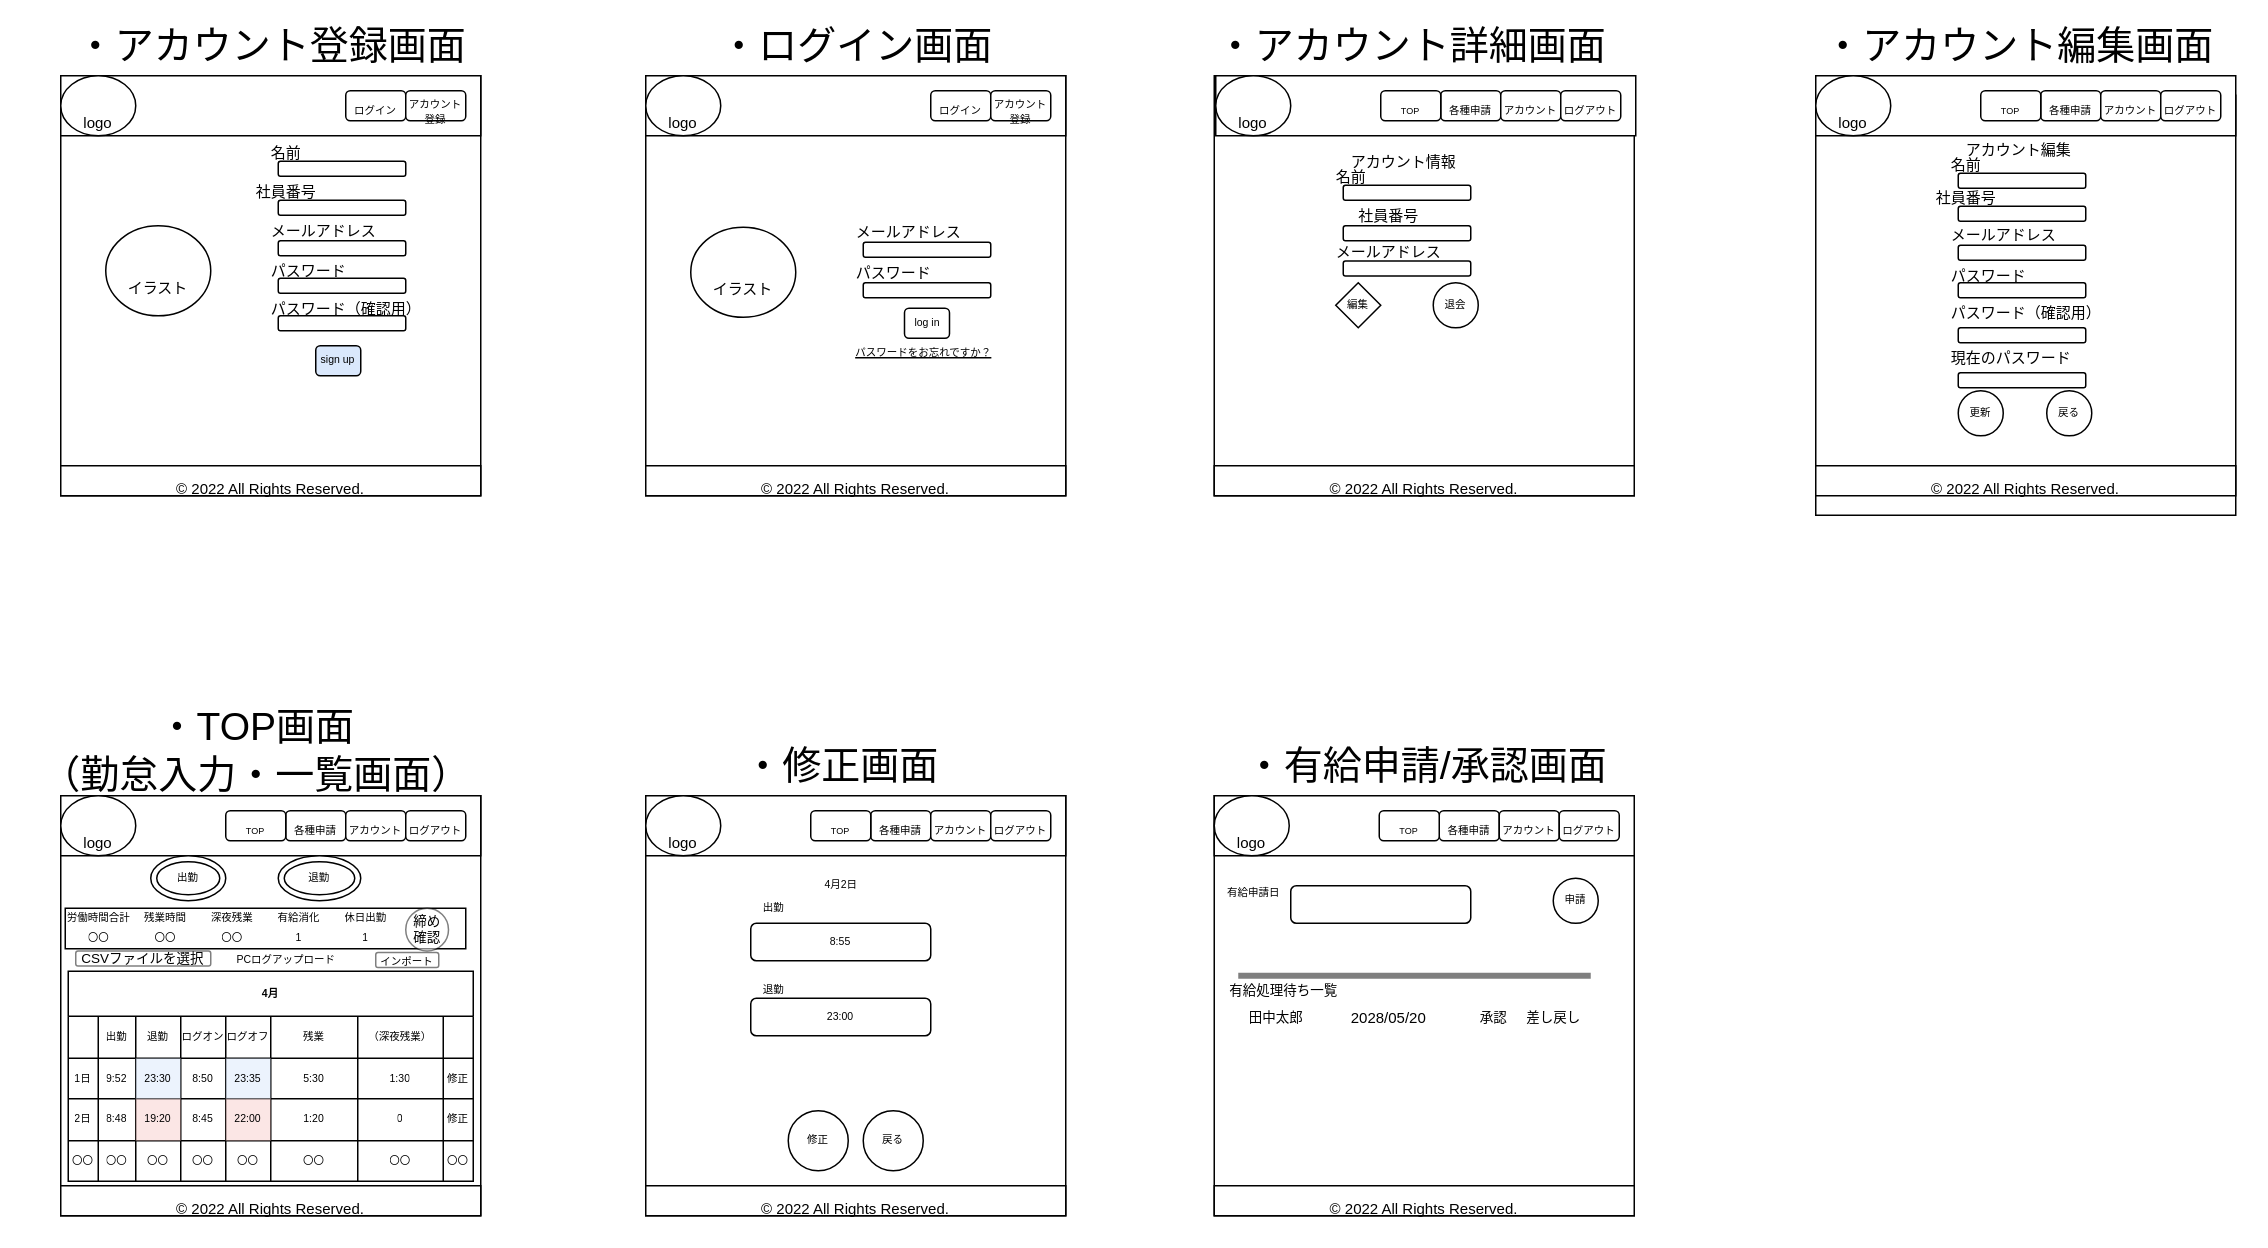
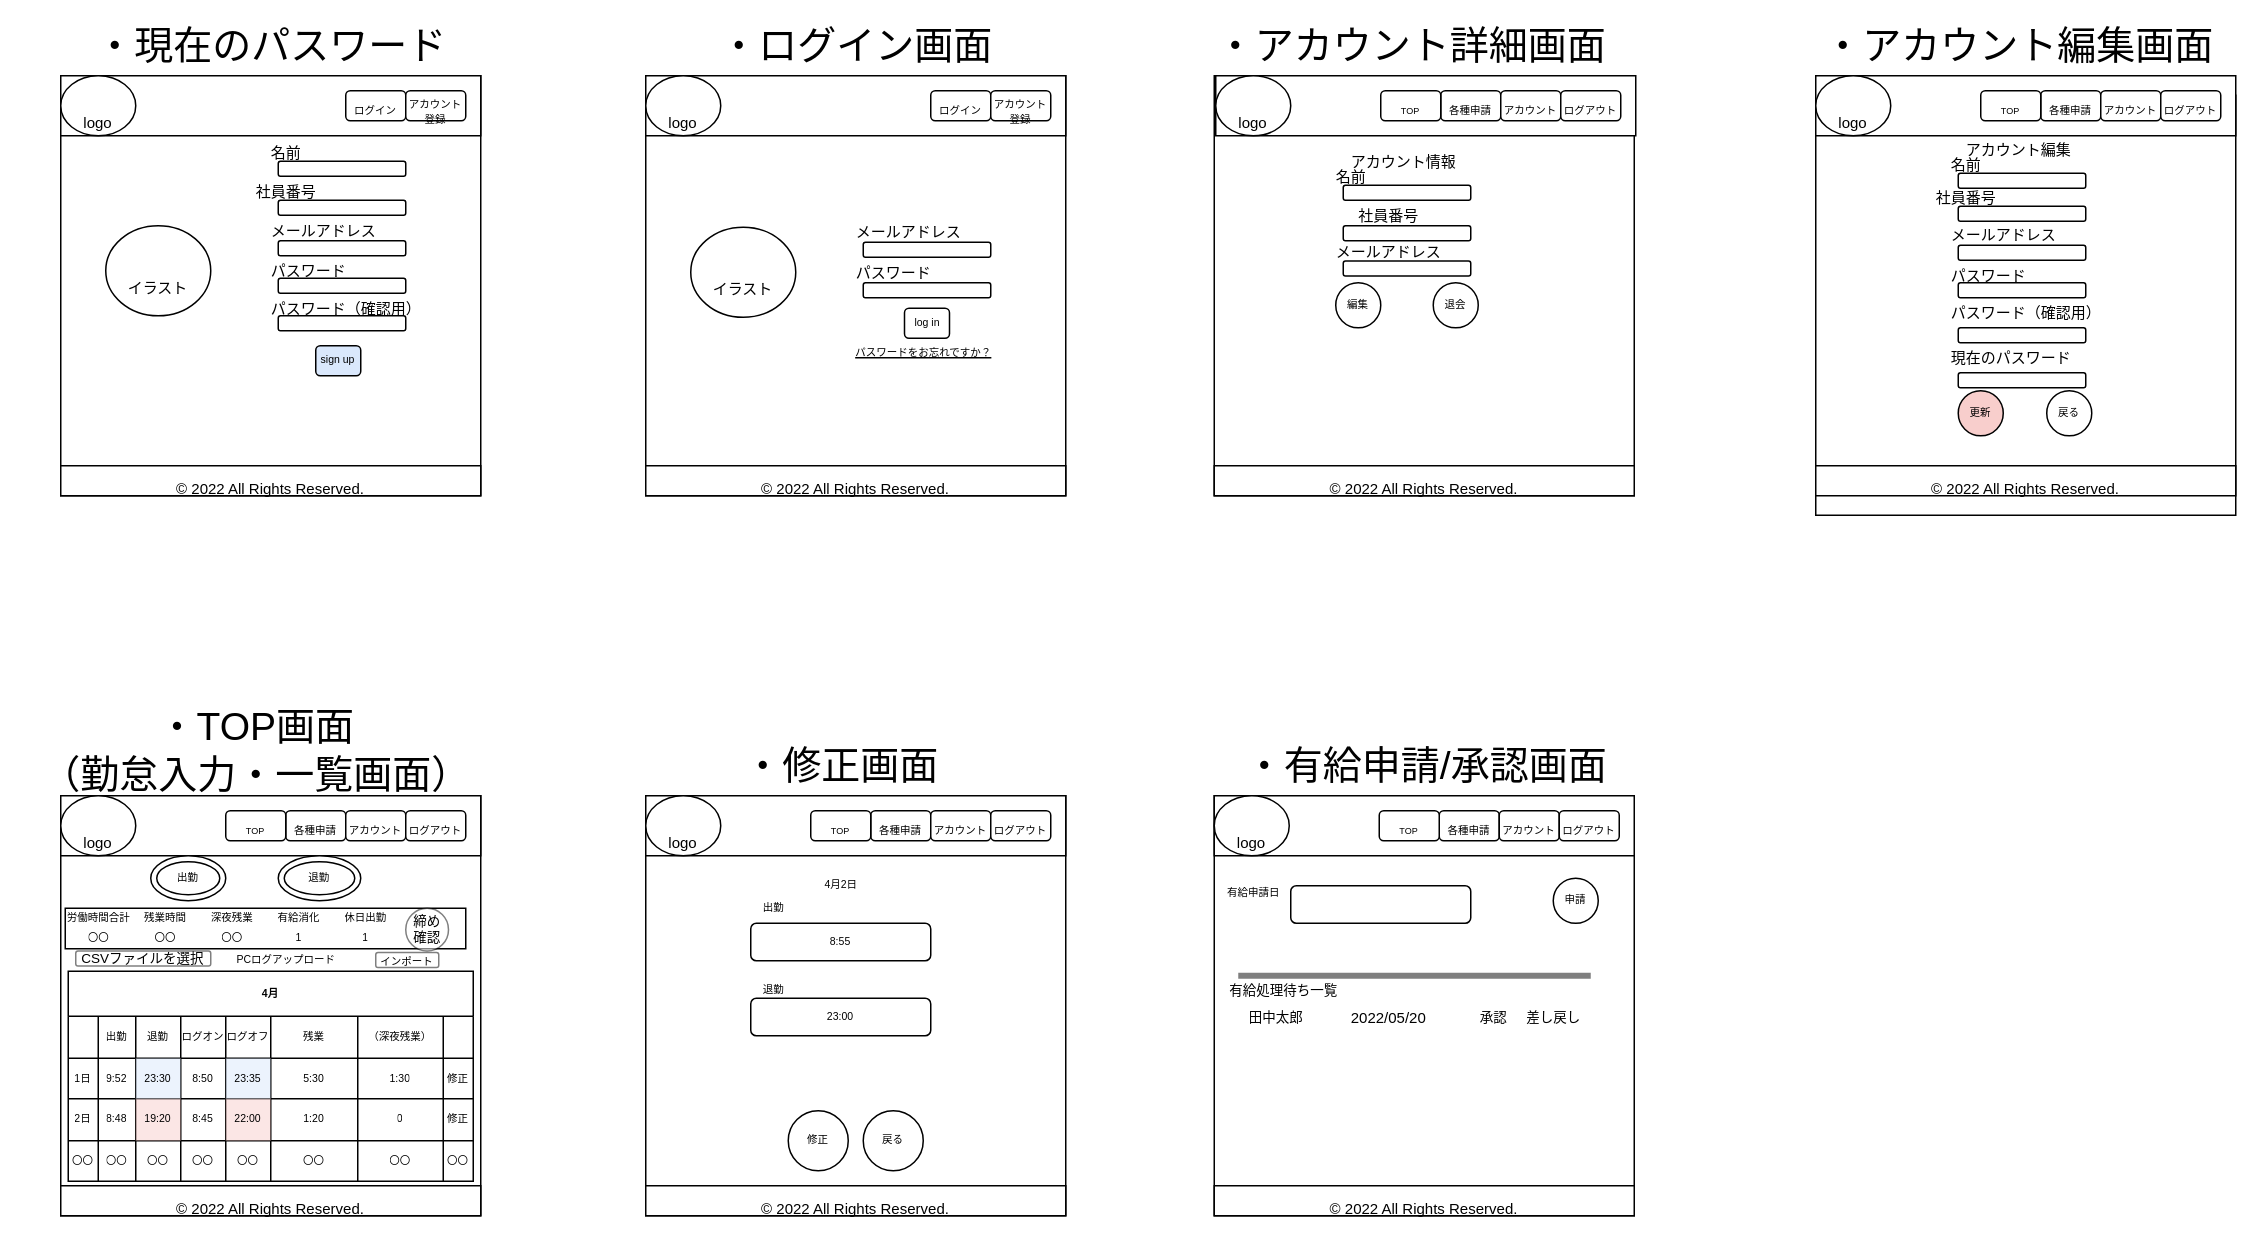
(272, 46) -> (272, 46)
(1358, 305) -> (1358, 305)
(1981, 413) -> (1981, 413)
(1389, 1018) -> (1389, 1018)
